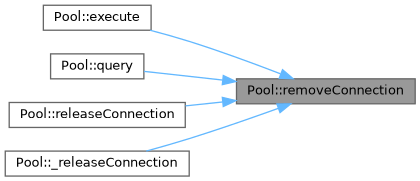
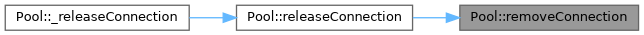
(97, 18) -> none
(97, 66) -> none
(213, 131) -> (206, 18)
